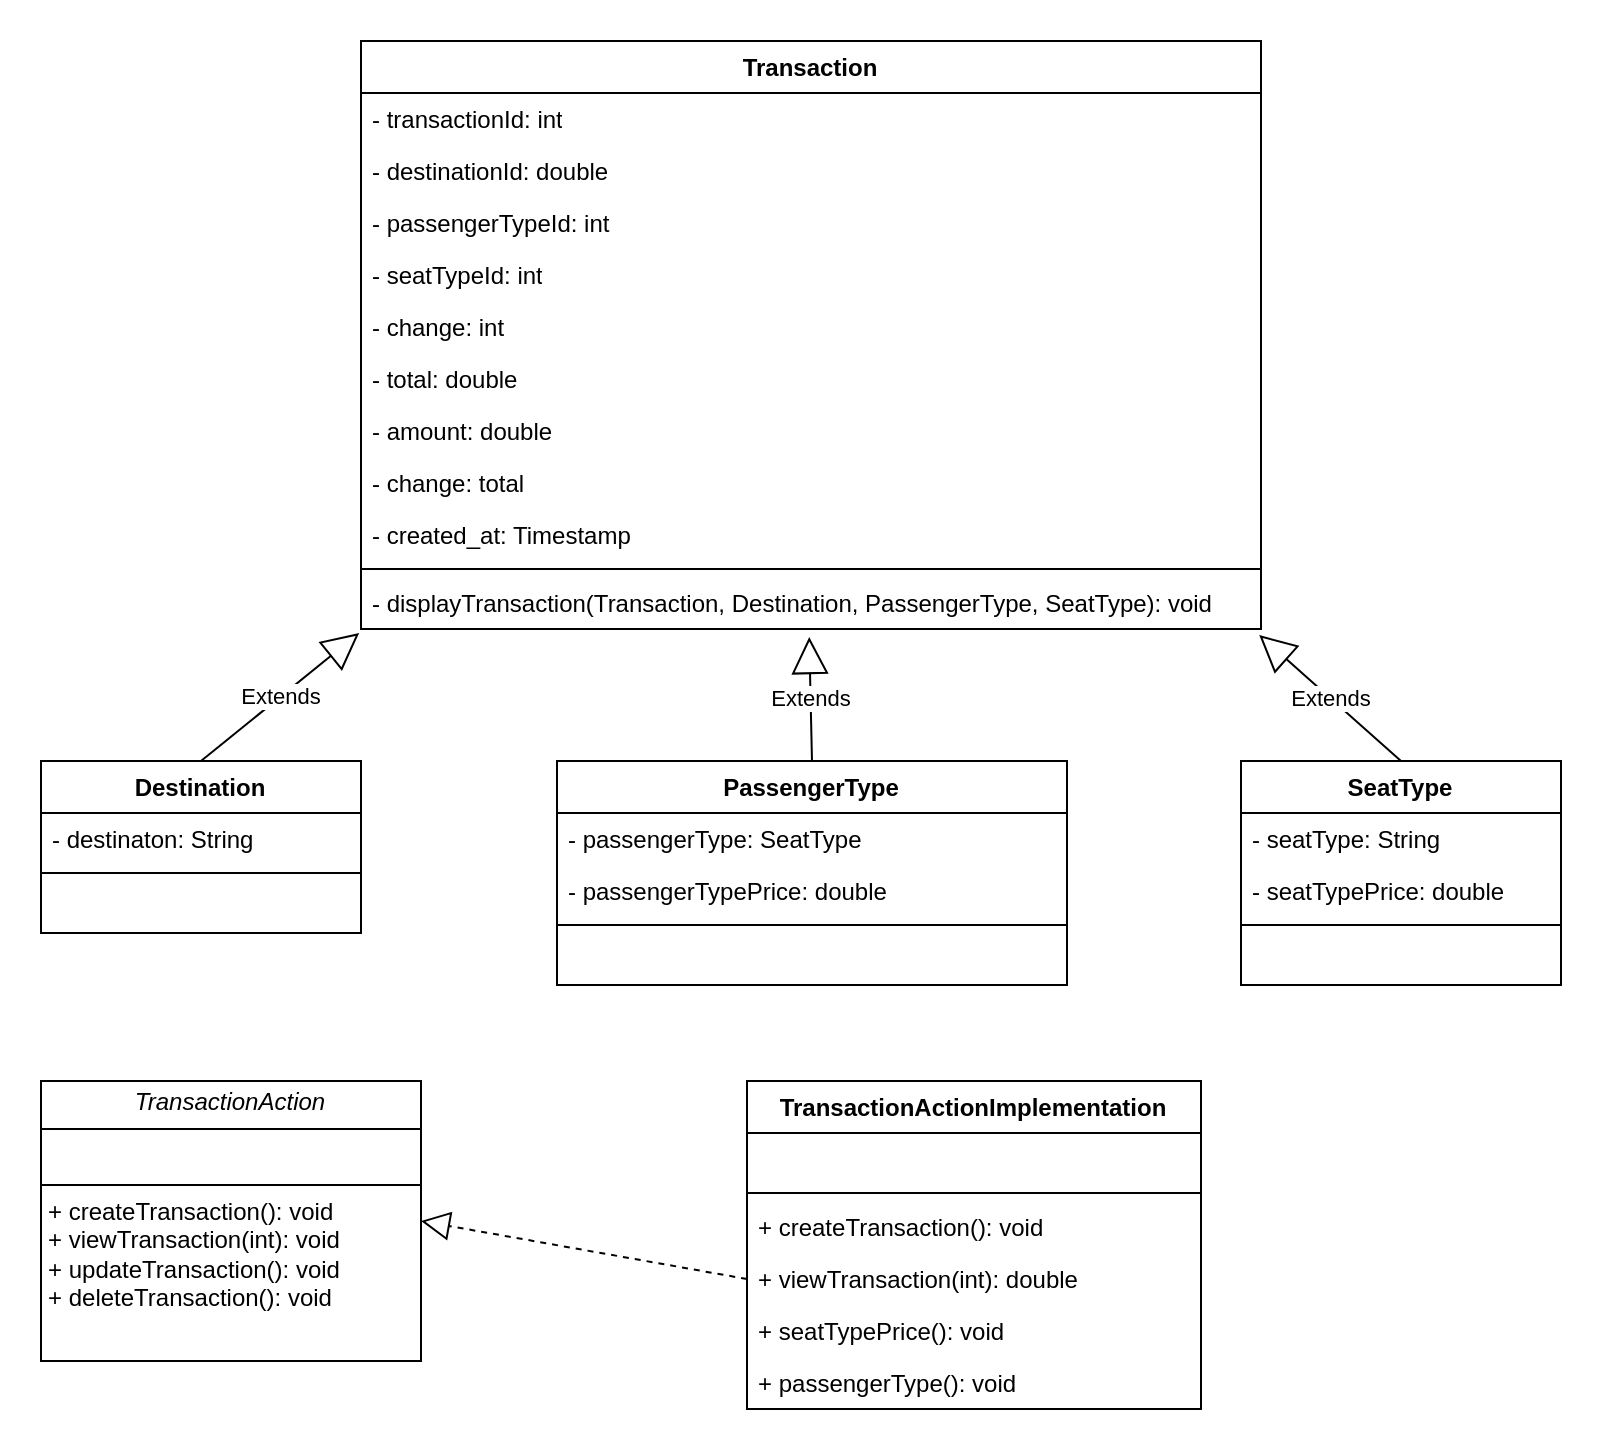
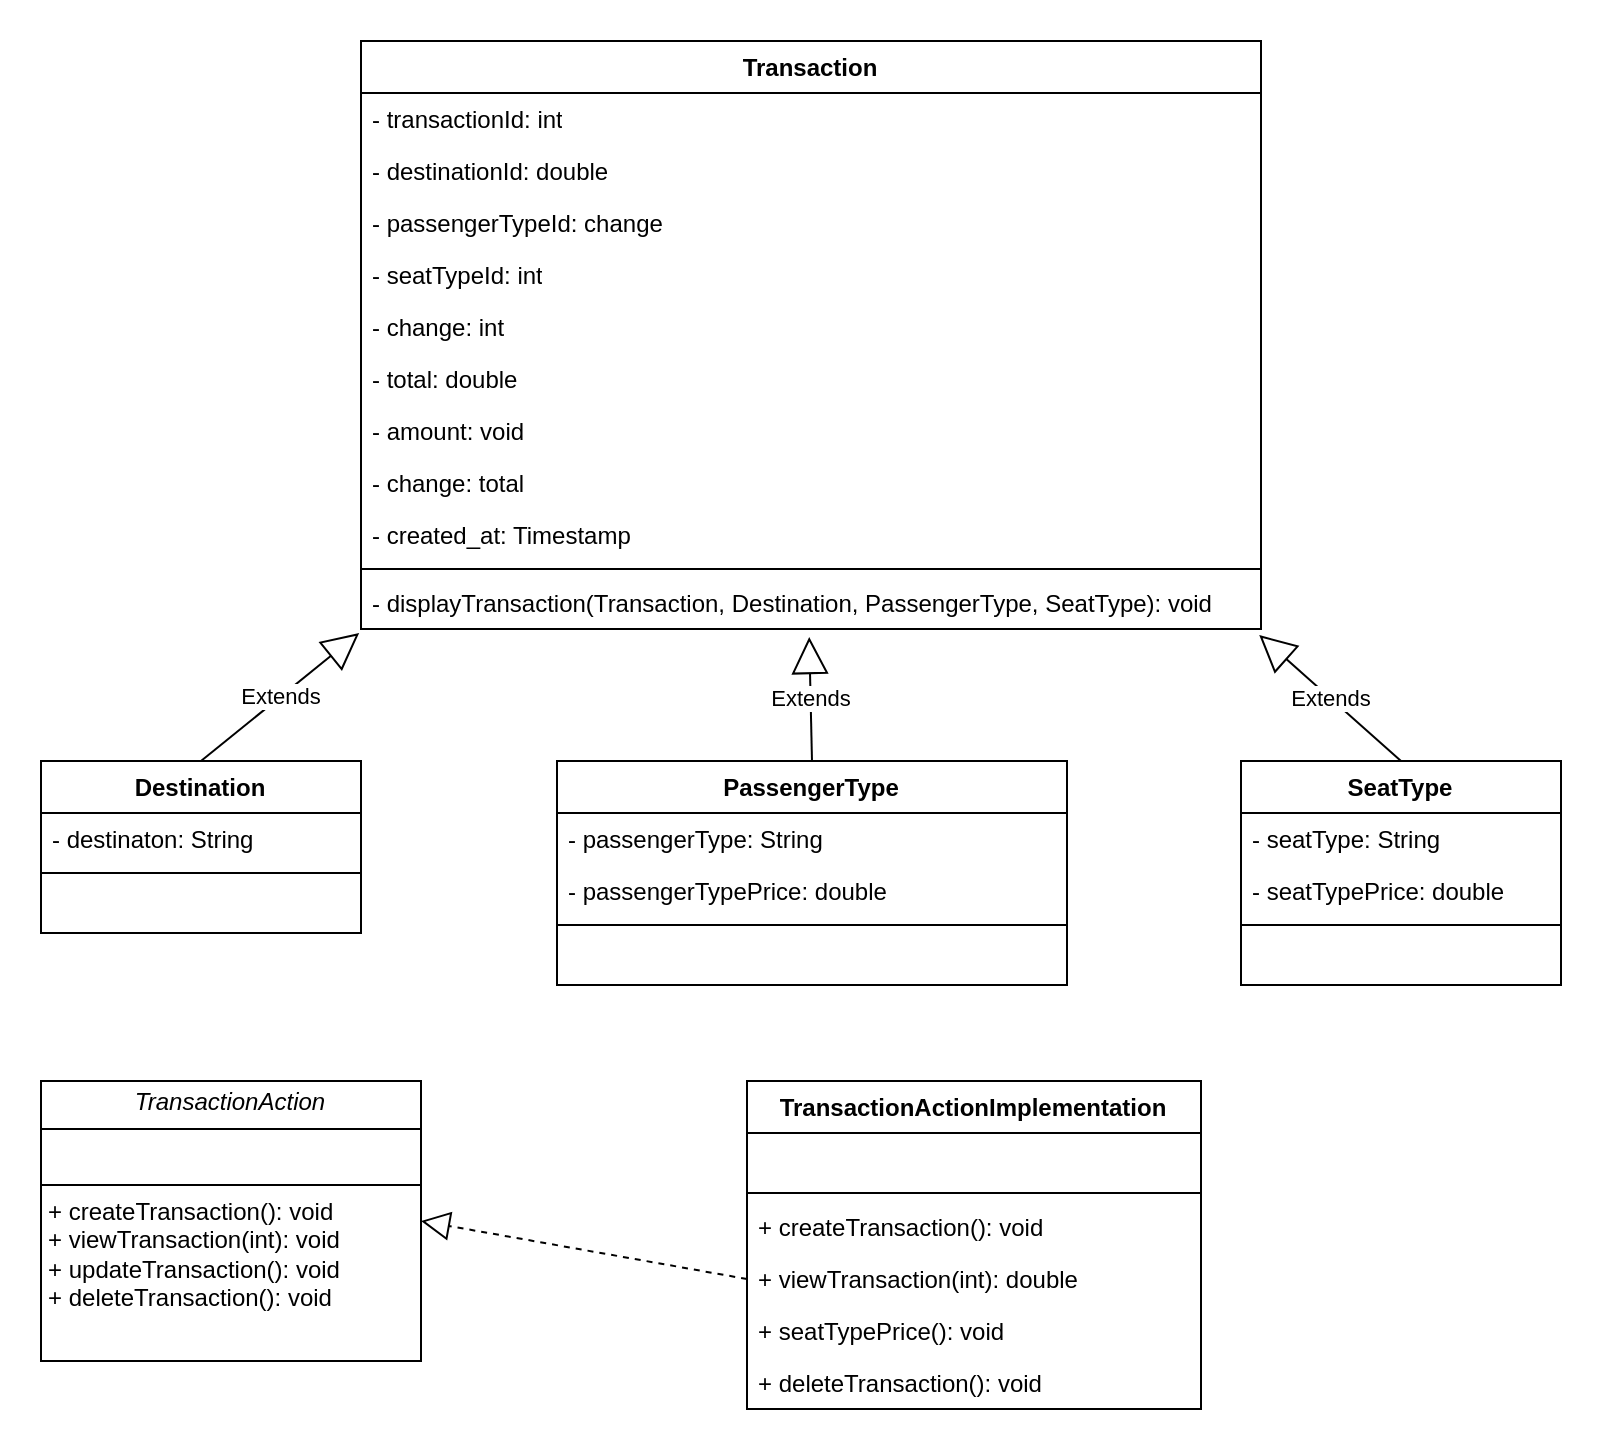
(508, 225) -> (532, 225)
(468, 433) -> (455, 433)
(728, 841) -> (711, 841)
(901, 1385) -> (922, 1385)
